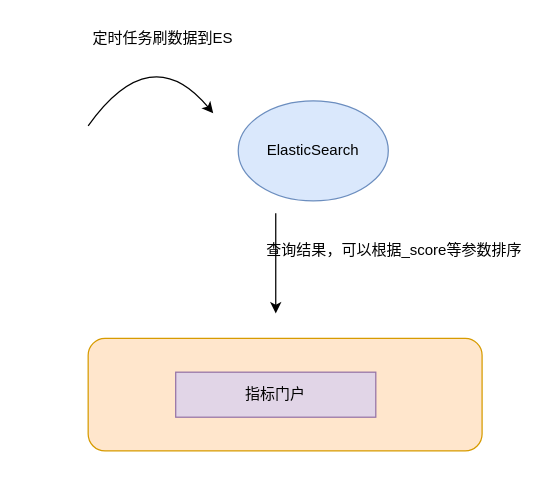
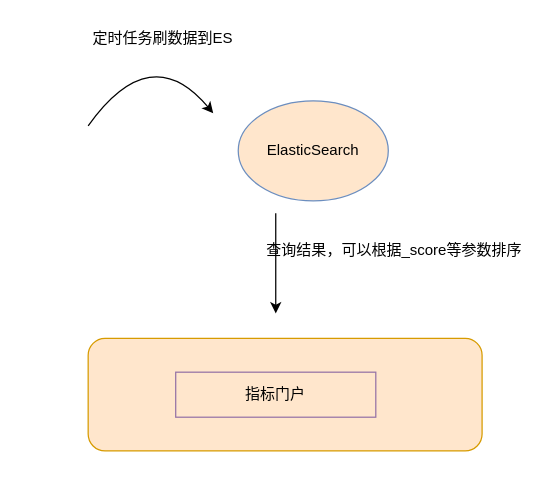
(313, 151) -> (313, 151)
(276, 394) -> (276, 394)
